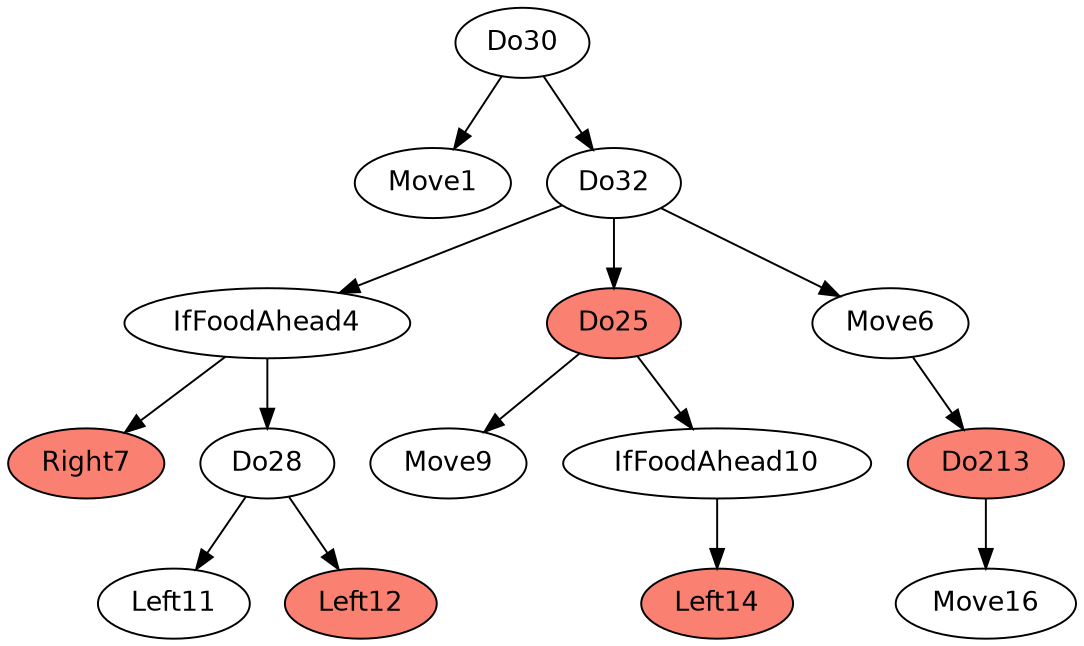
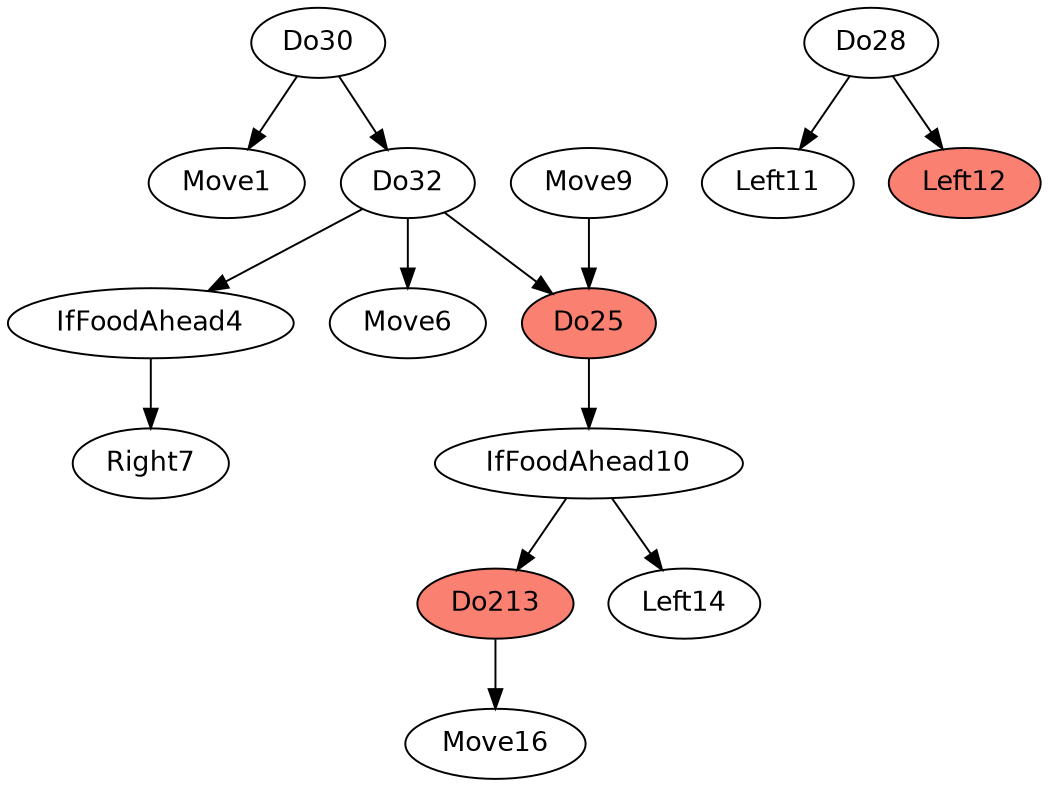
(267, 384) -> none
(933, 385) -> (547, 526)
(540, 386) -> (589, 244)
(86, 463) -> (151, 463)
(717, 604) -> (684, 604)
